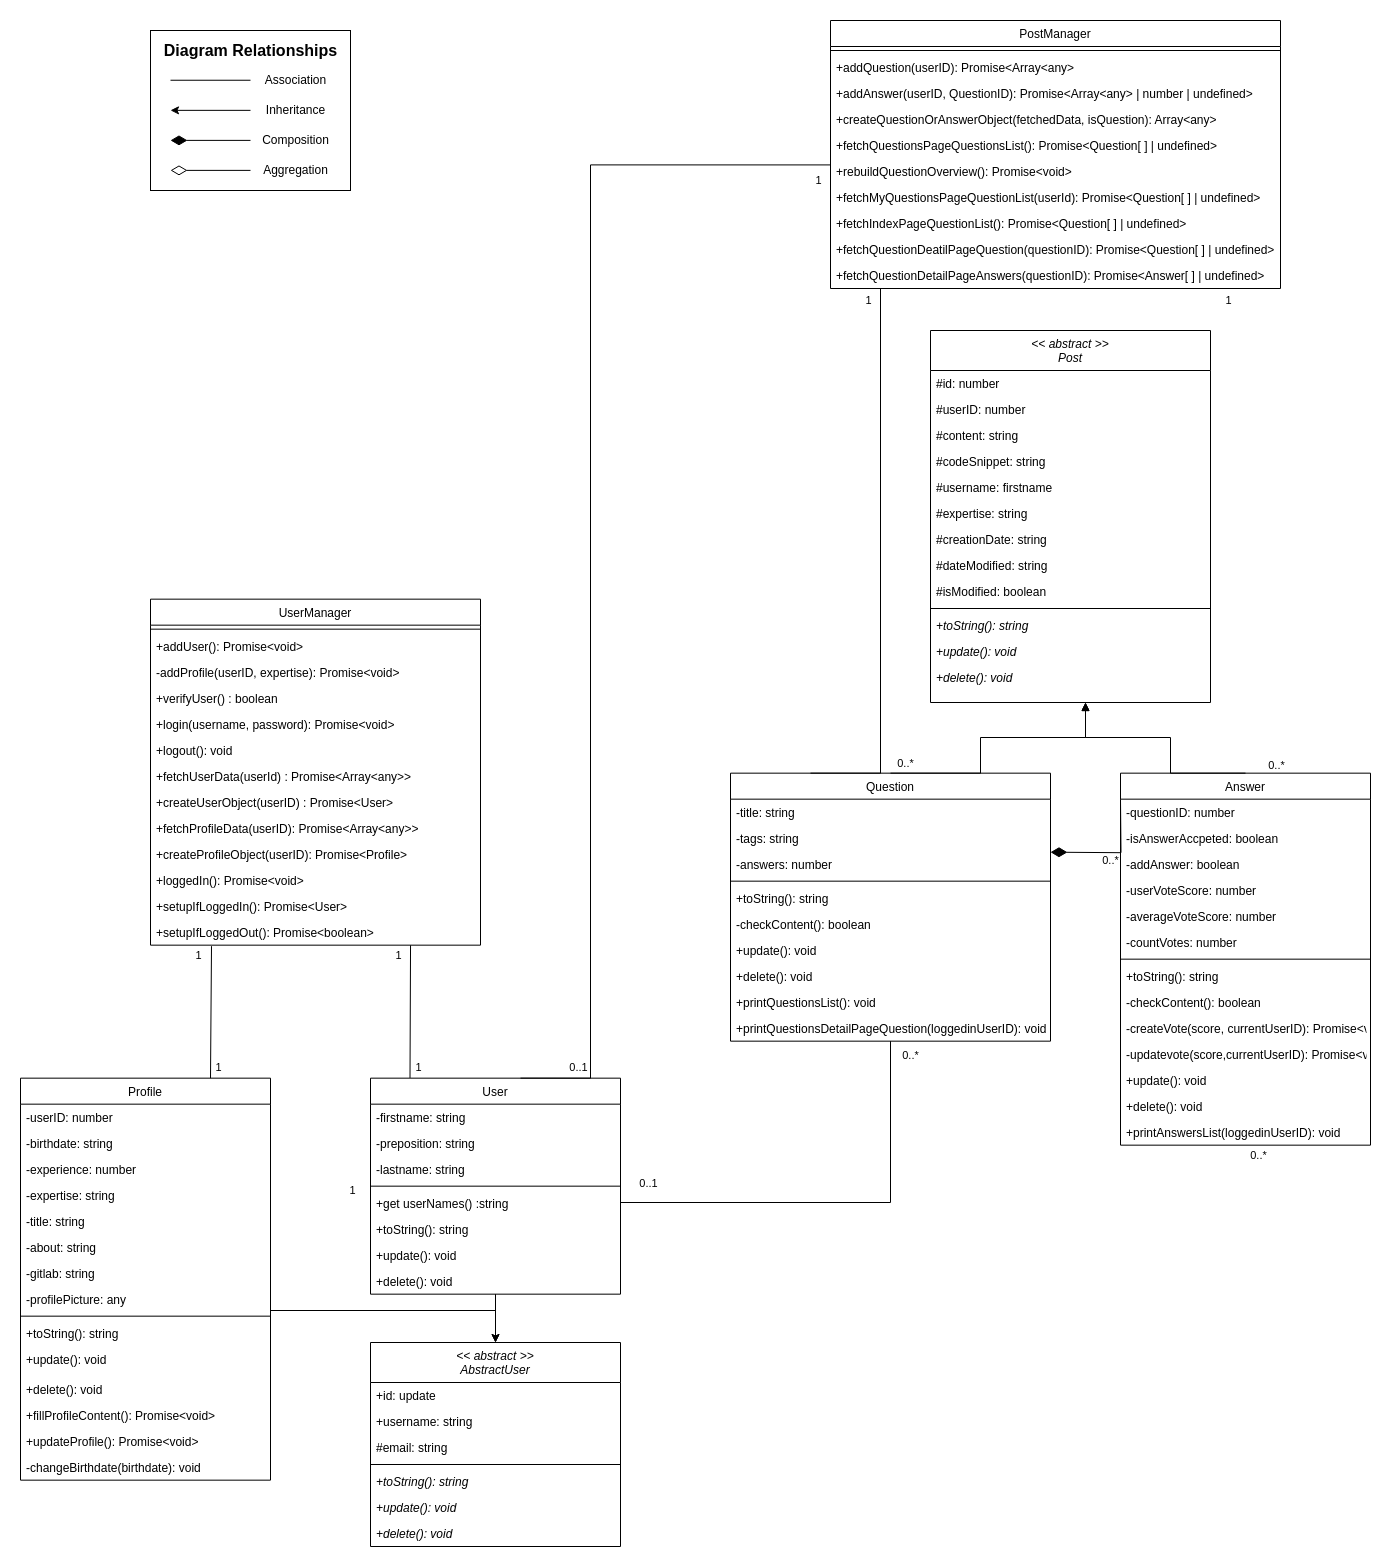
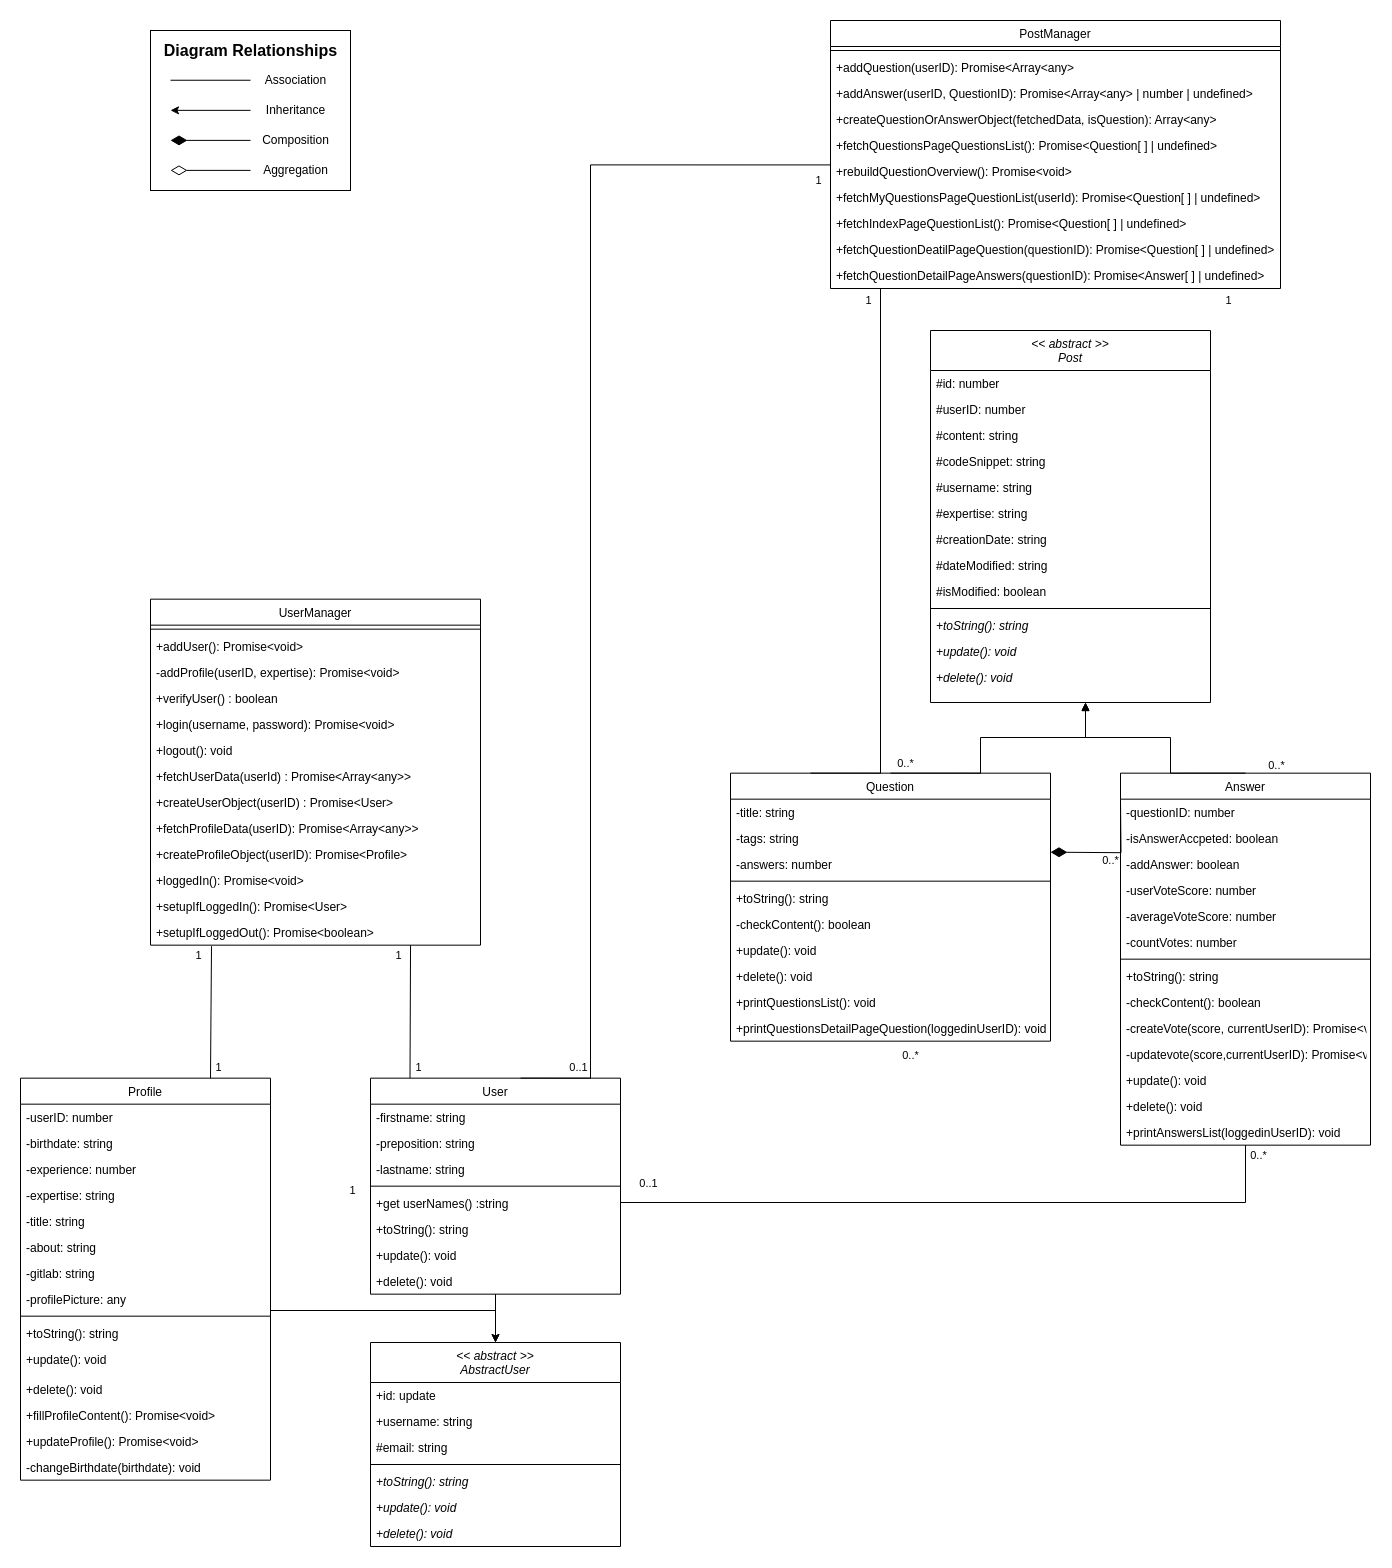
(999, 488) -> (988, 488)
(891, 1122) -> none
none -> (1096, 1203)
